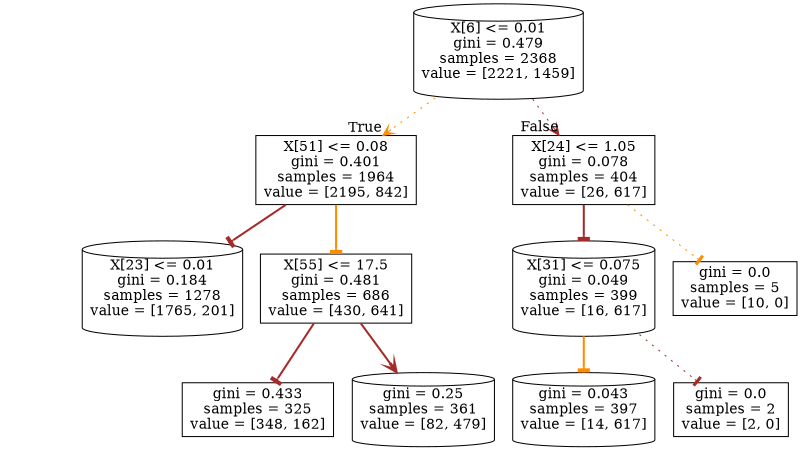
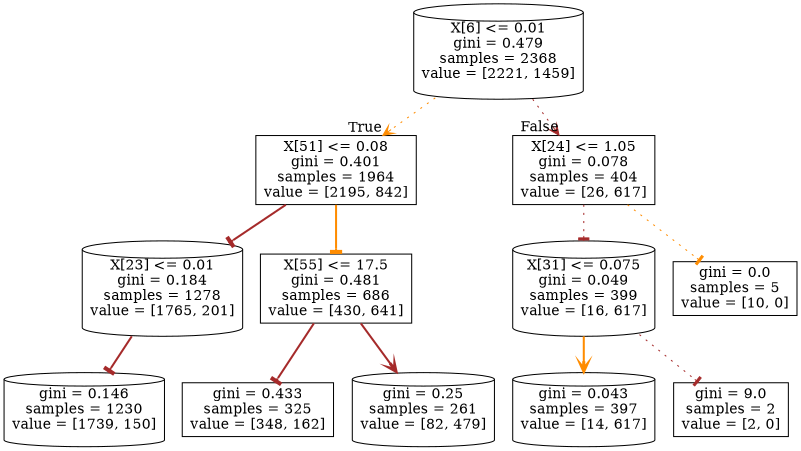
(584, 220) -> (584, 220)
(584, 352) -> (584, 352)
none -> (84, 410)
(423, 410) -> (423, 410)
(731, 410) -> (731, 410)
